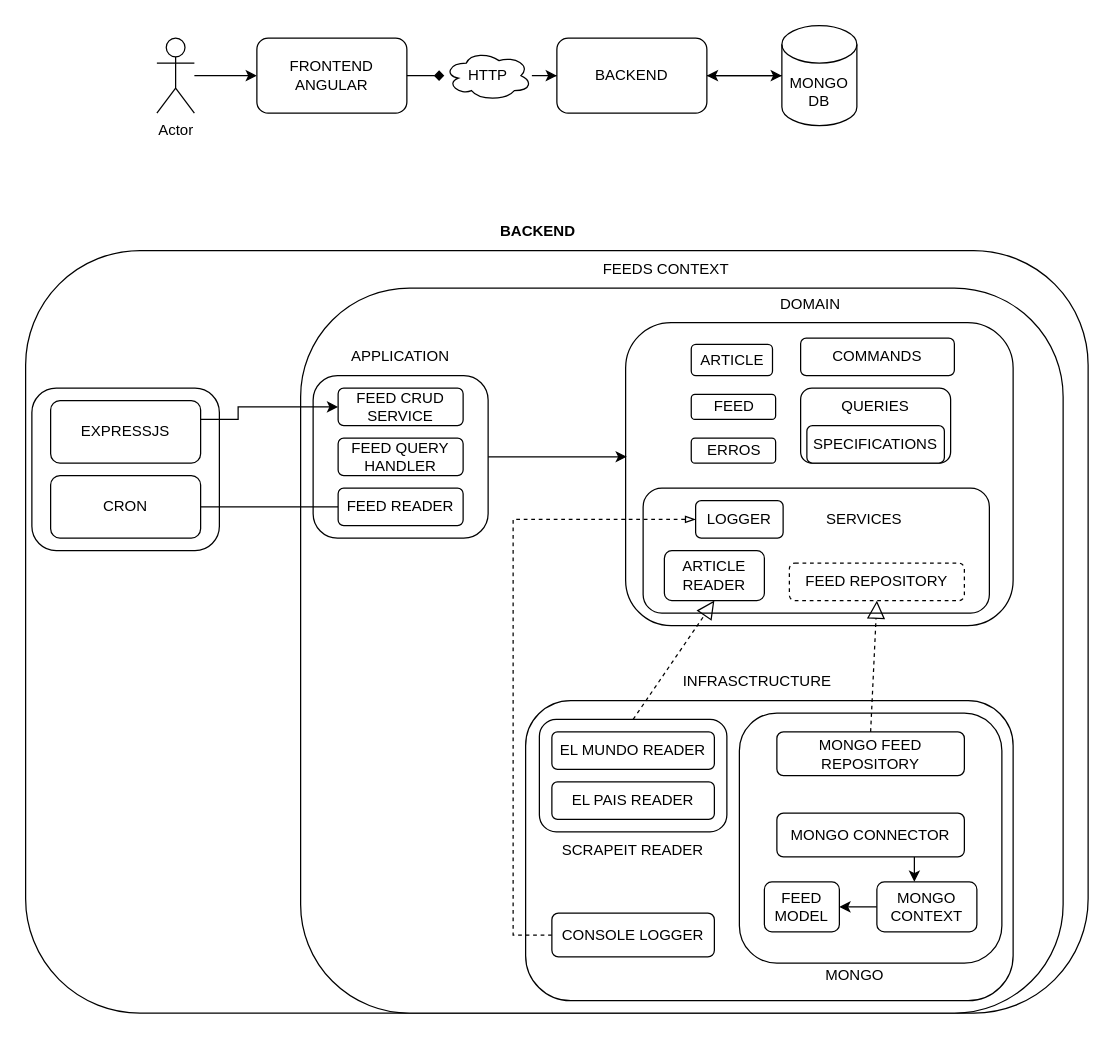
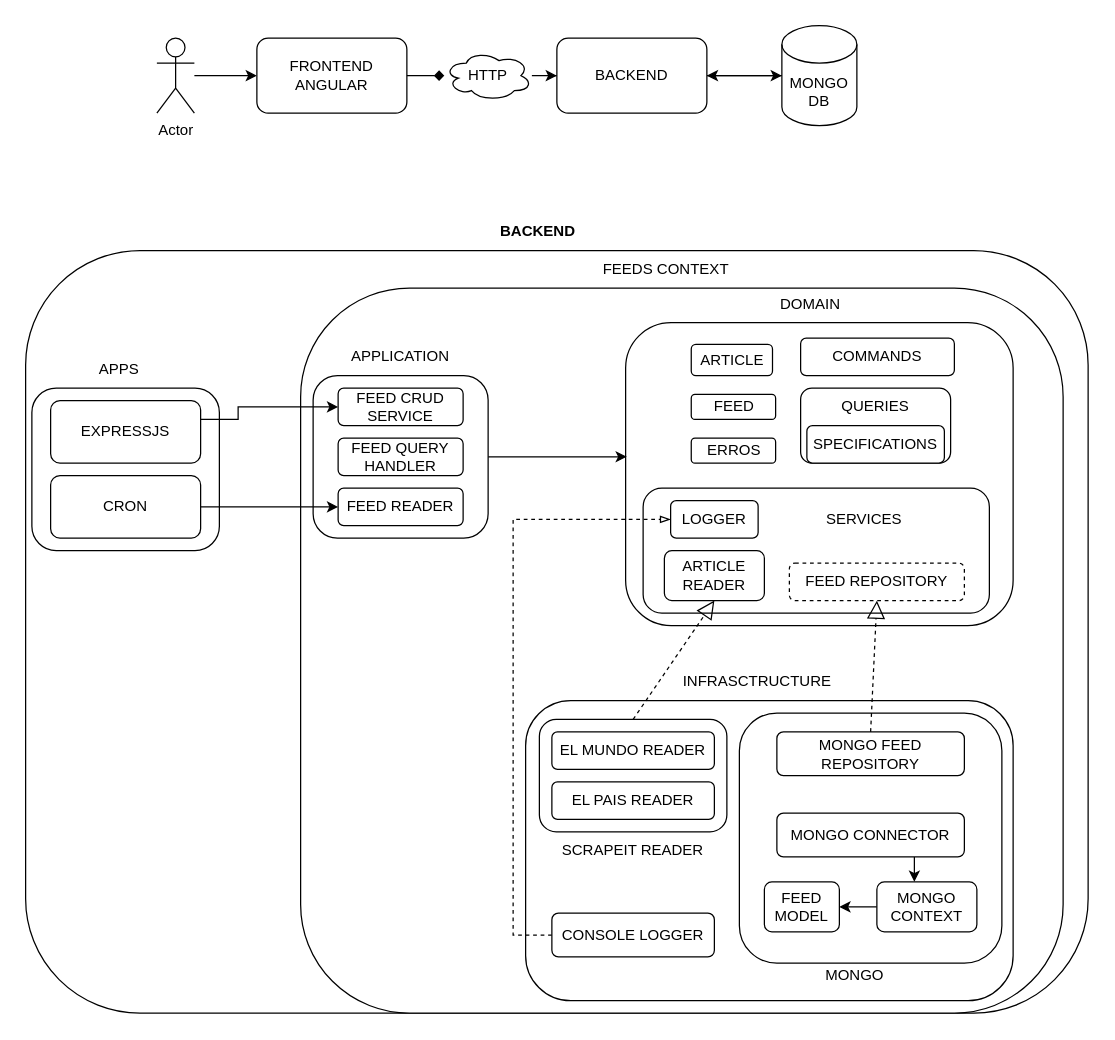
none -> (119, 369)
(331, 507) -> (328, 507)
(739, 519) -> (714, 519)
